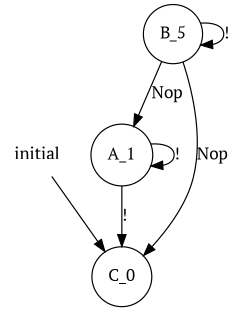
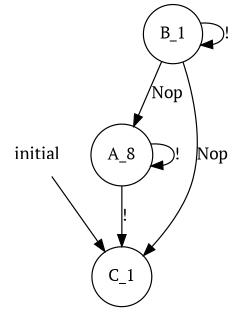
(173, 34) -> (173, 34)
(122, 155) -> (122, 155)
(122, 277) -> (122, 277)
